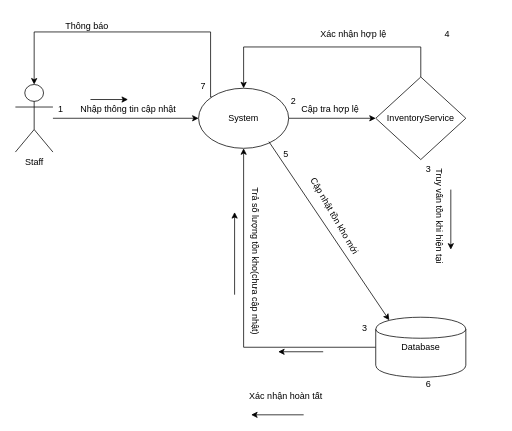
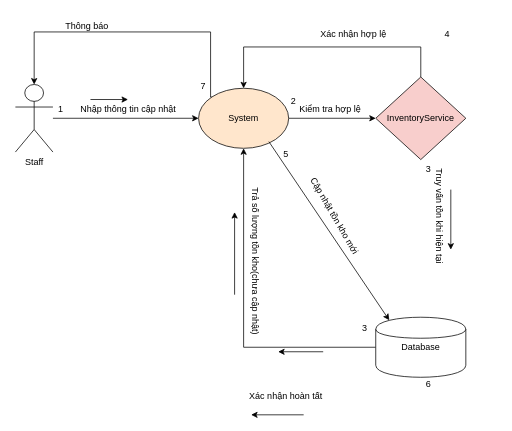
(330, 109) -> (330, 109)
(243, 118) -> (243, 118)
(420, 118) -> (420, 118)
